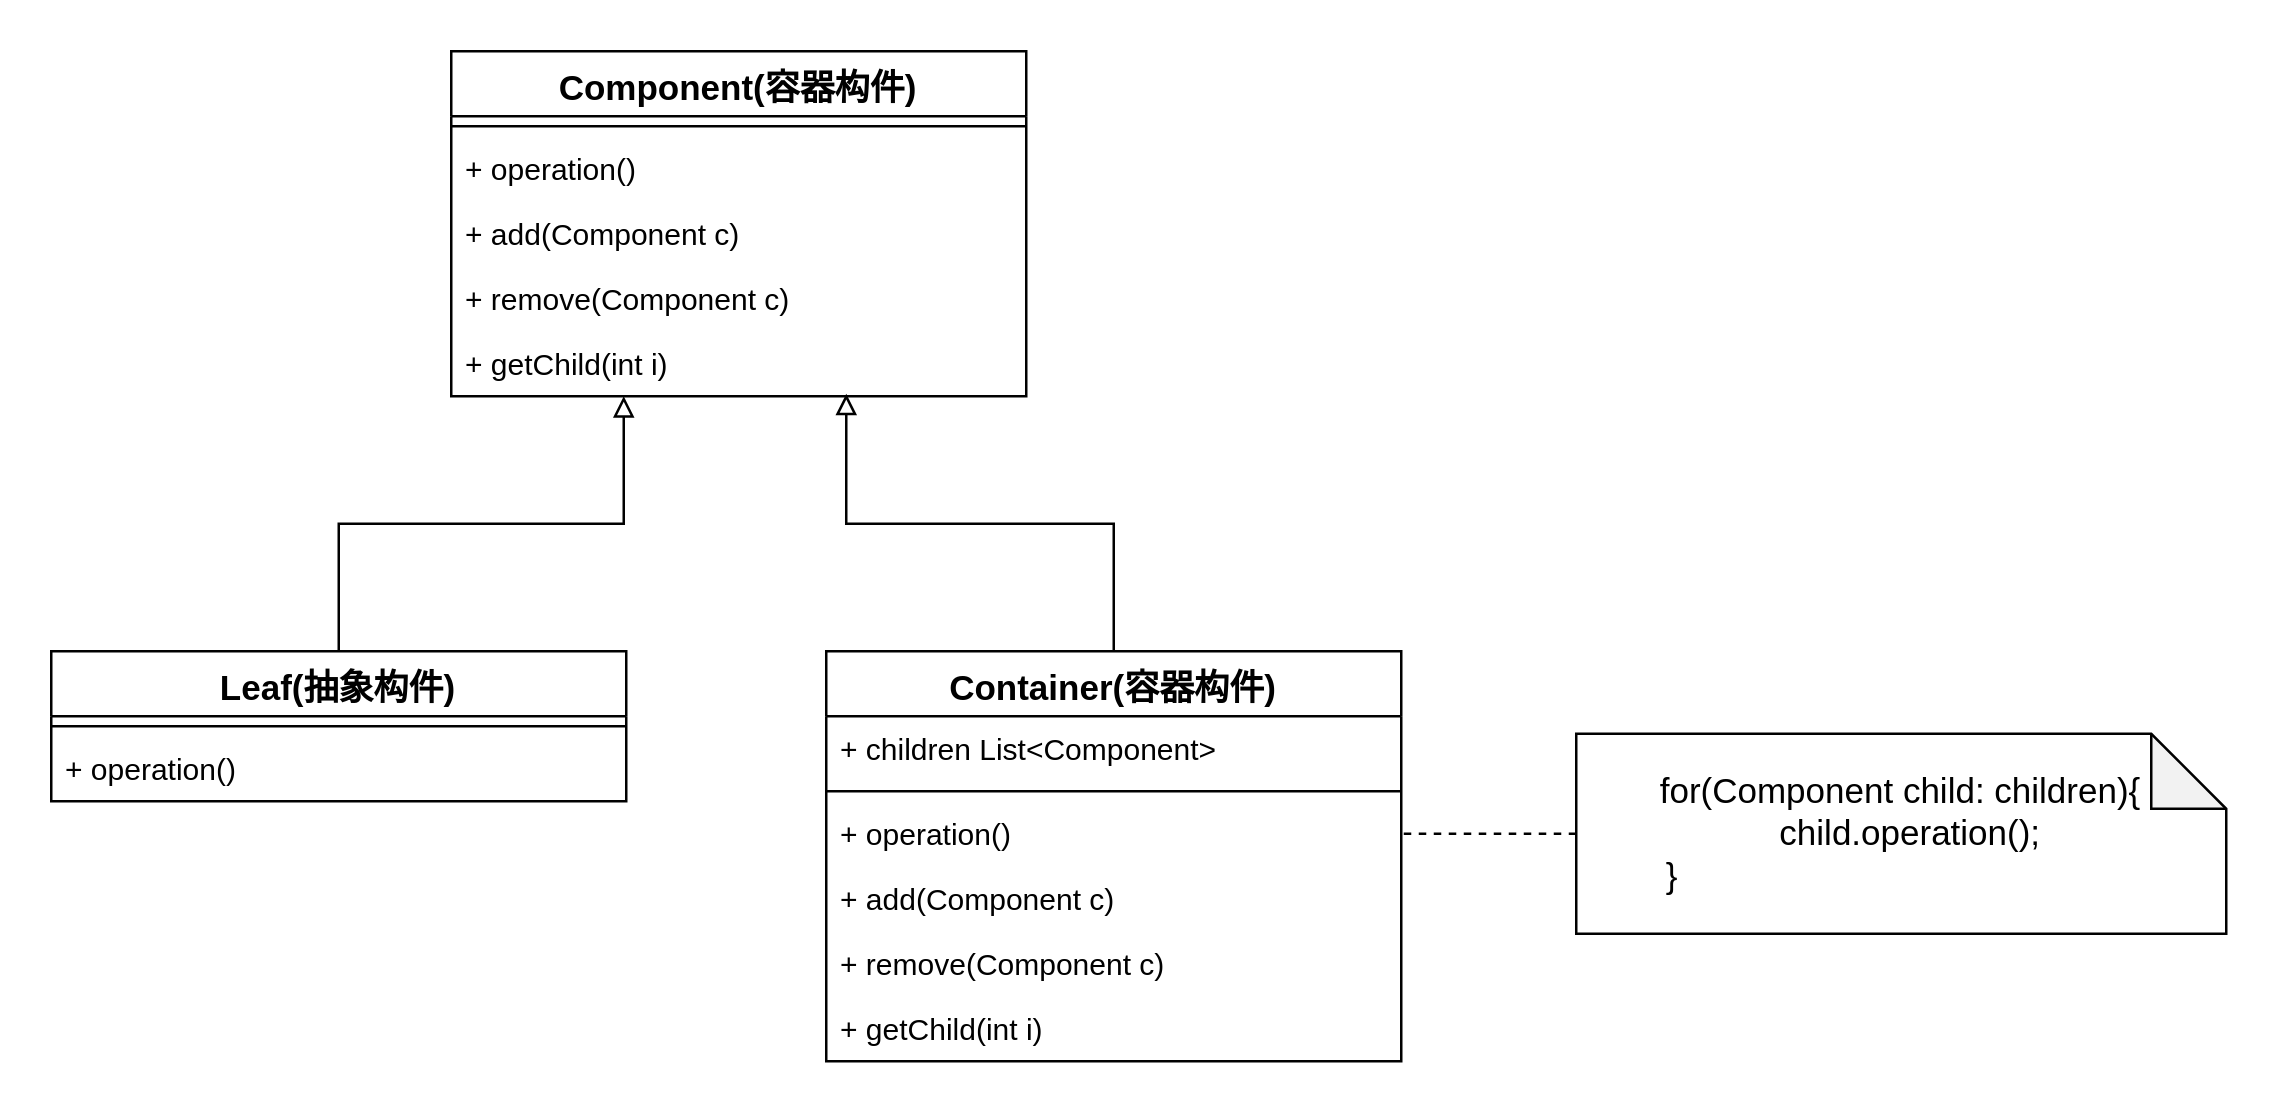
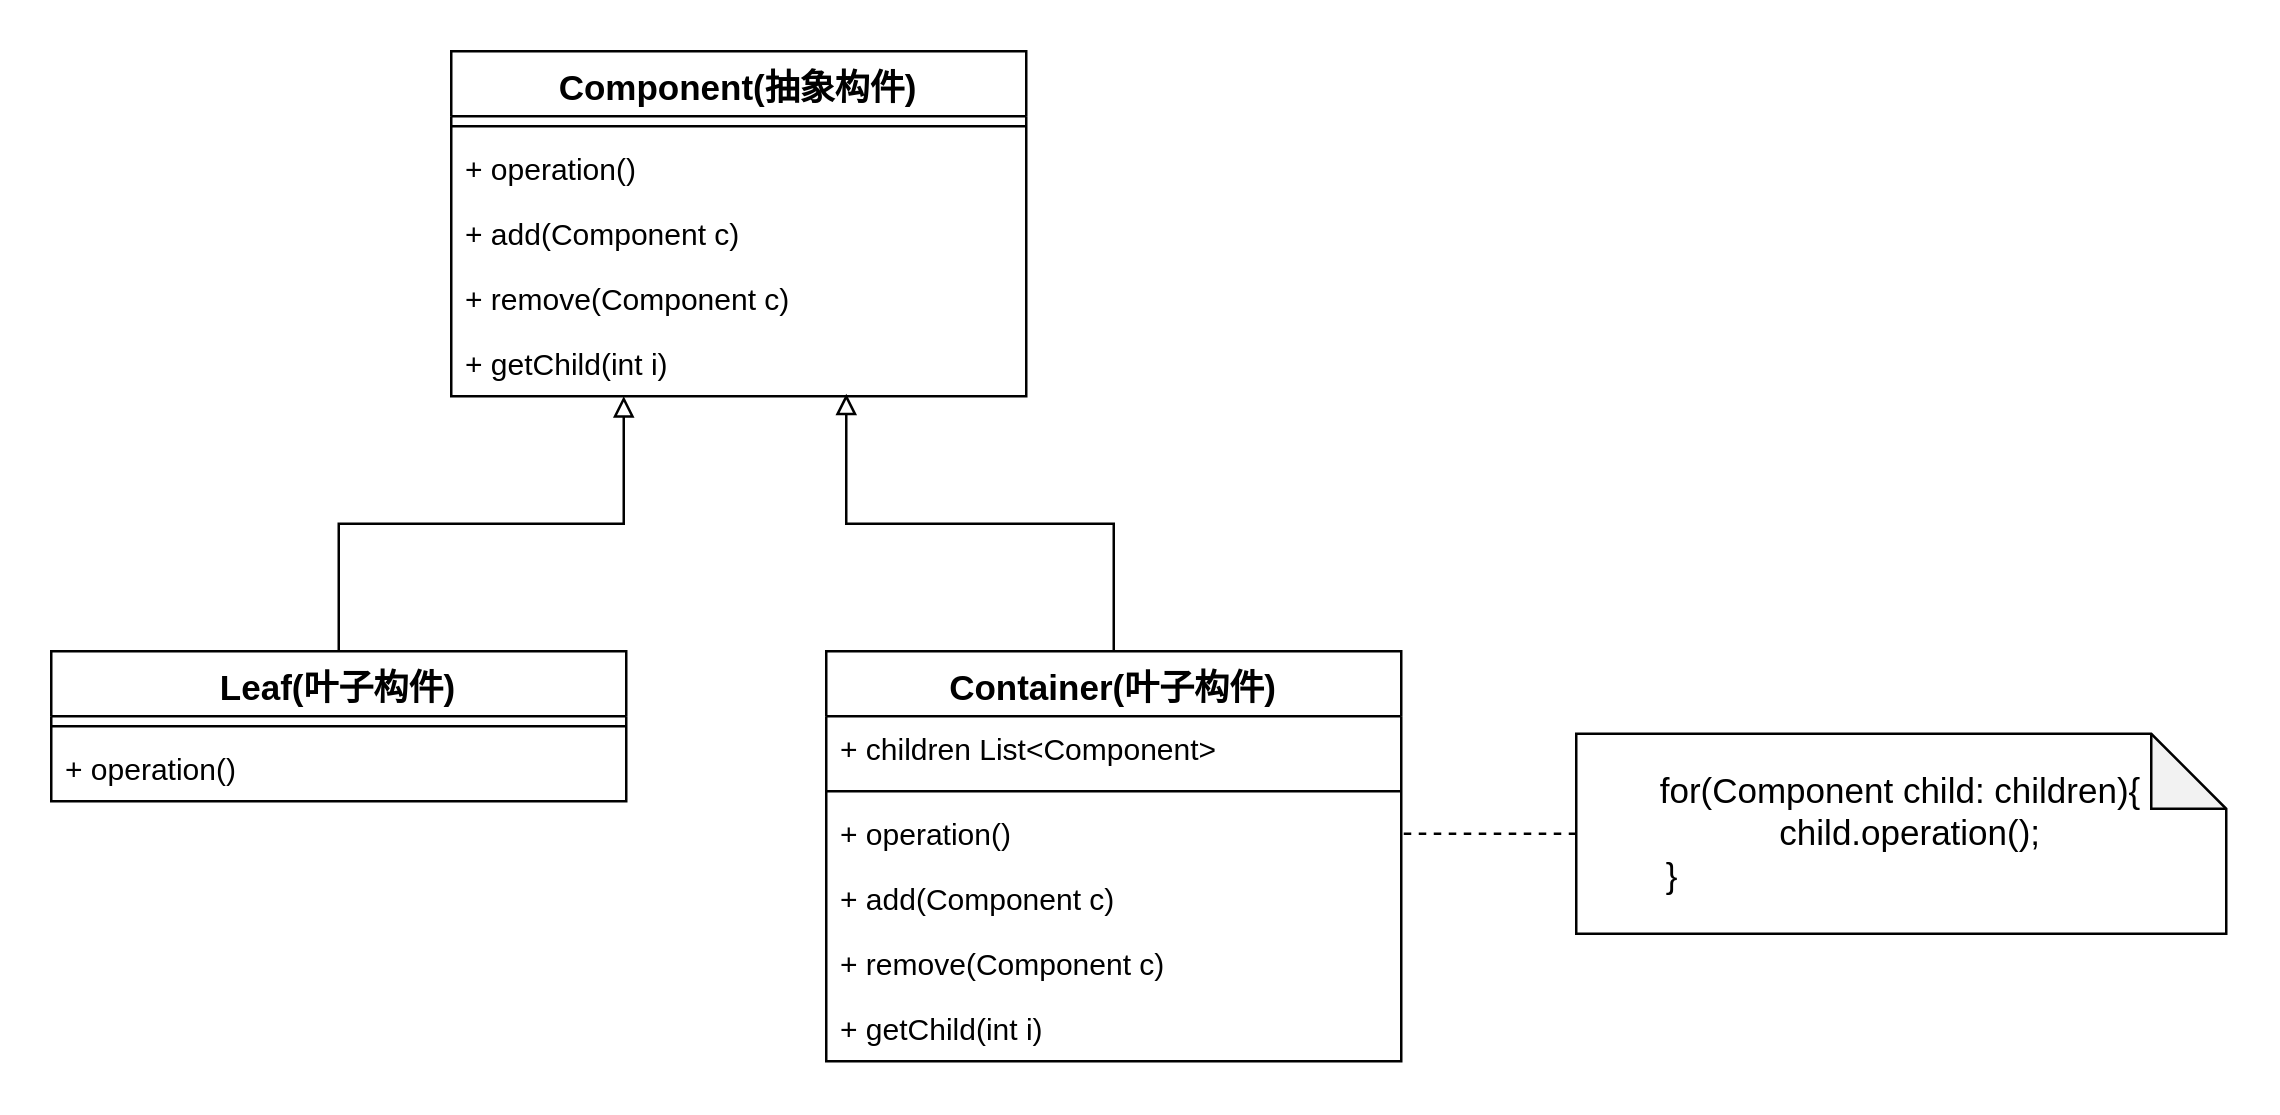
(738, 88) -> (738, 88)
(338, 688) -> (338, 688)
(1113, 688) -> (1113, 688)
